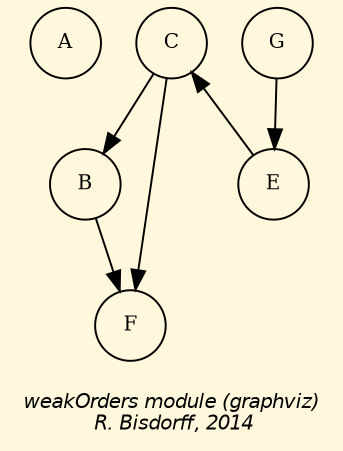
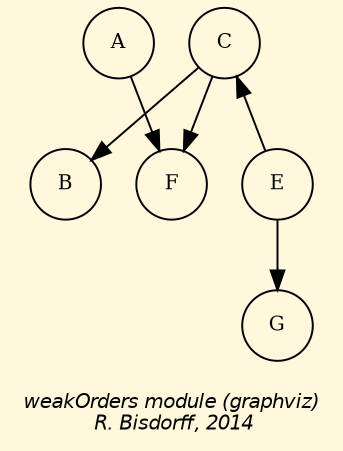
(276, 104) -> (277, 245)
(105, 245) -> (141, 102)
